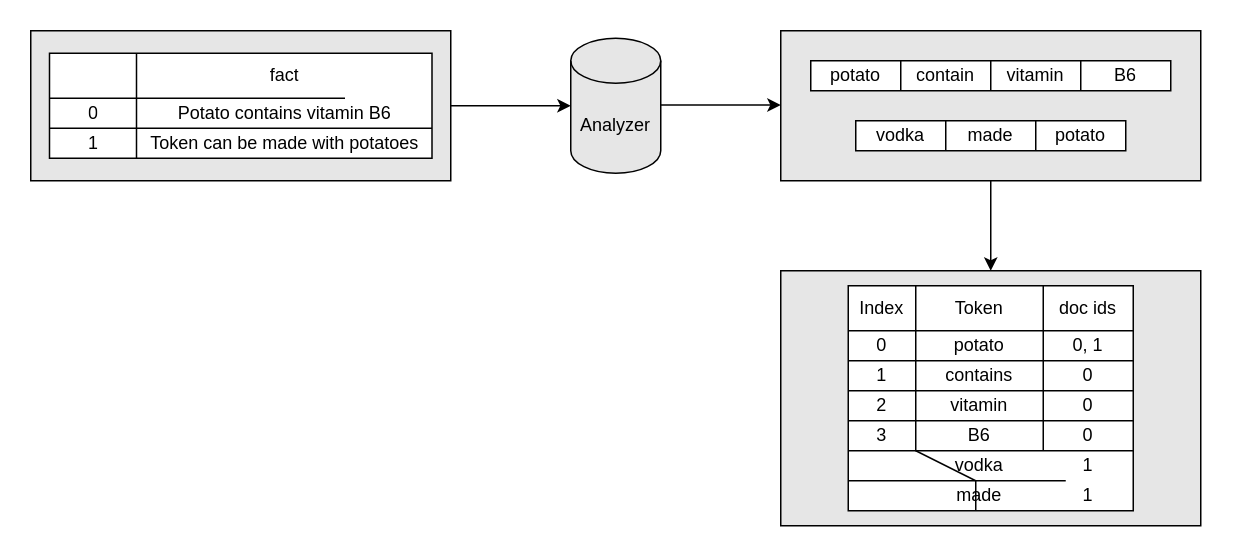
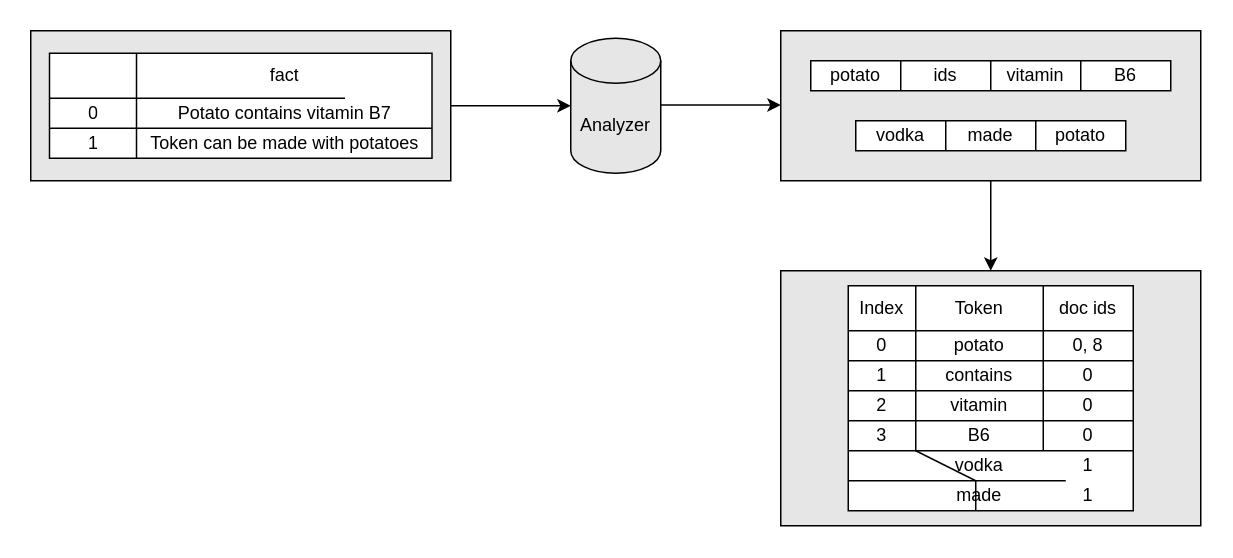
(946, 76) -> (946, 76)
(285, 113) -> (285, 113)
(1088, 346) -> (1088, 346)
